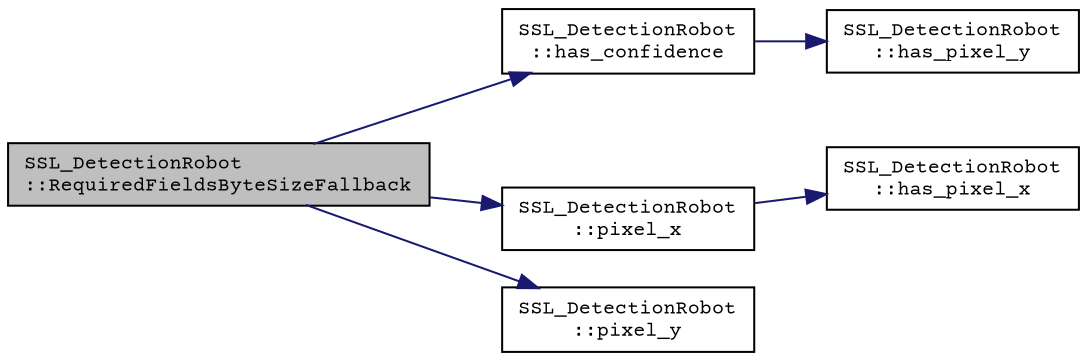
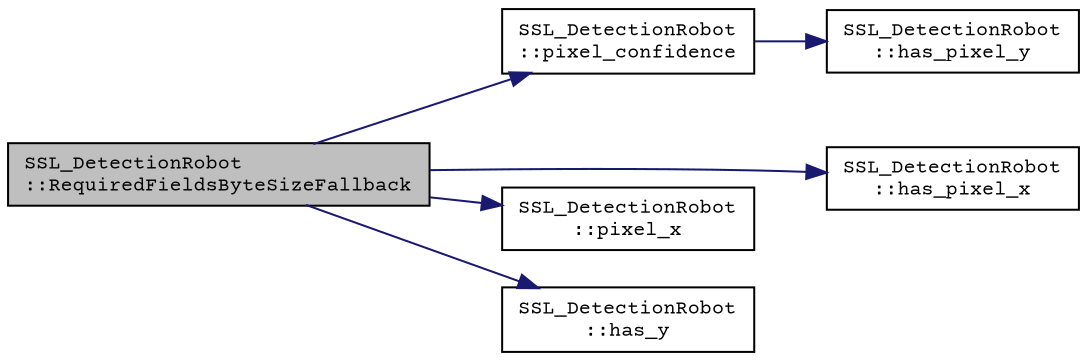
(628, 41) -> (628, 41)
(780, 200) -> (618, 169)
(628, 320) -> (628, 320)
